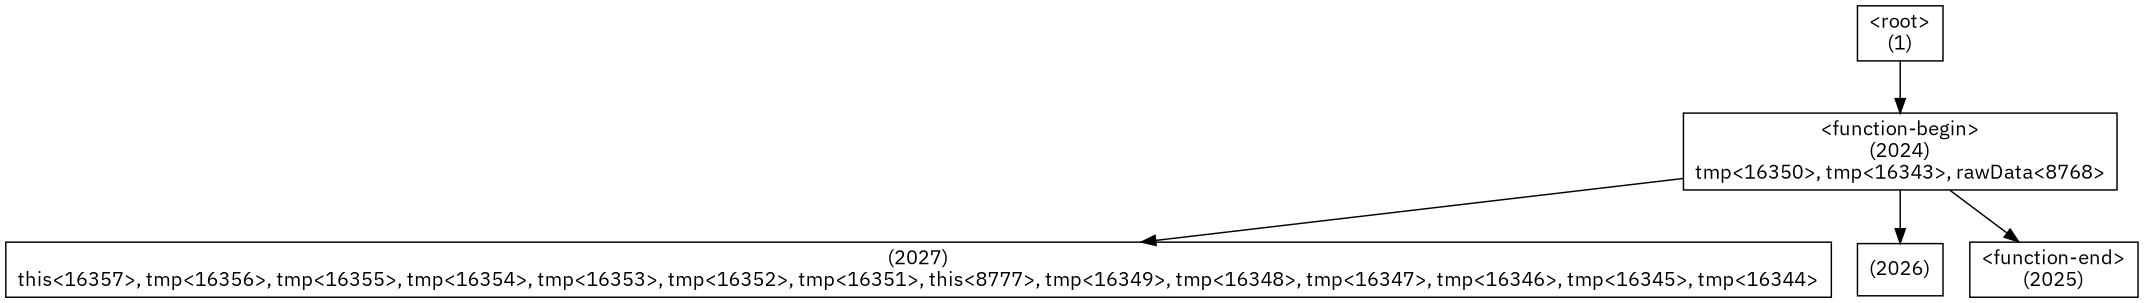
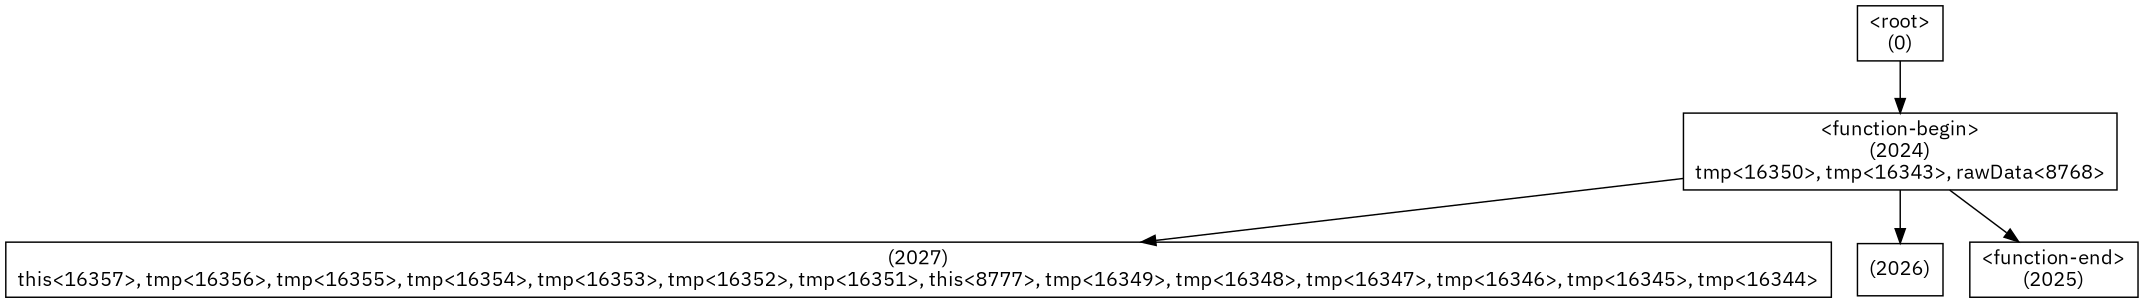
(1900, 33) -> (1900, 33)
